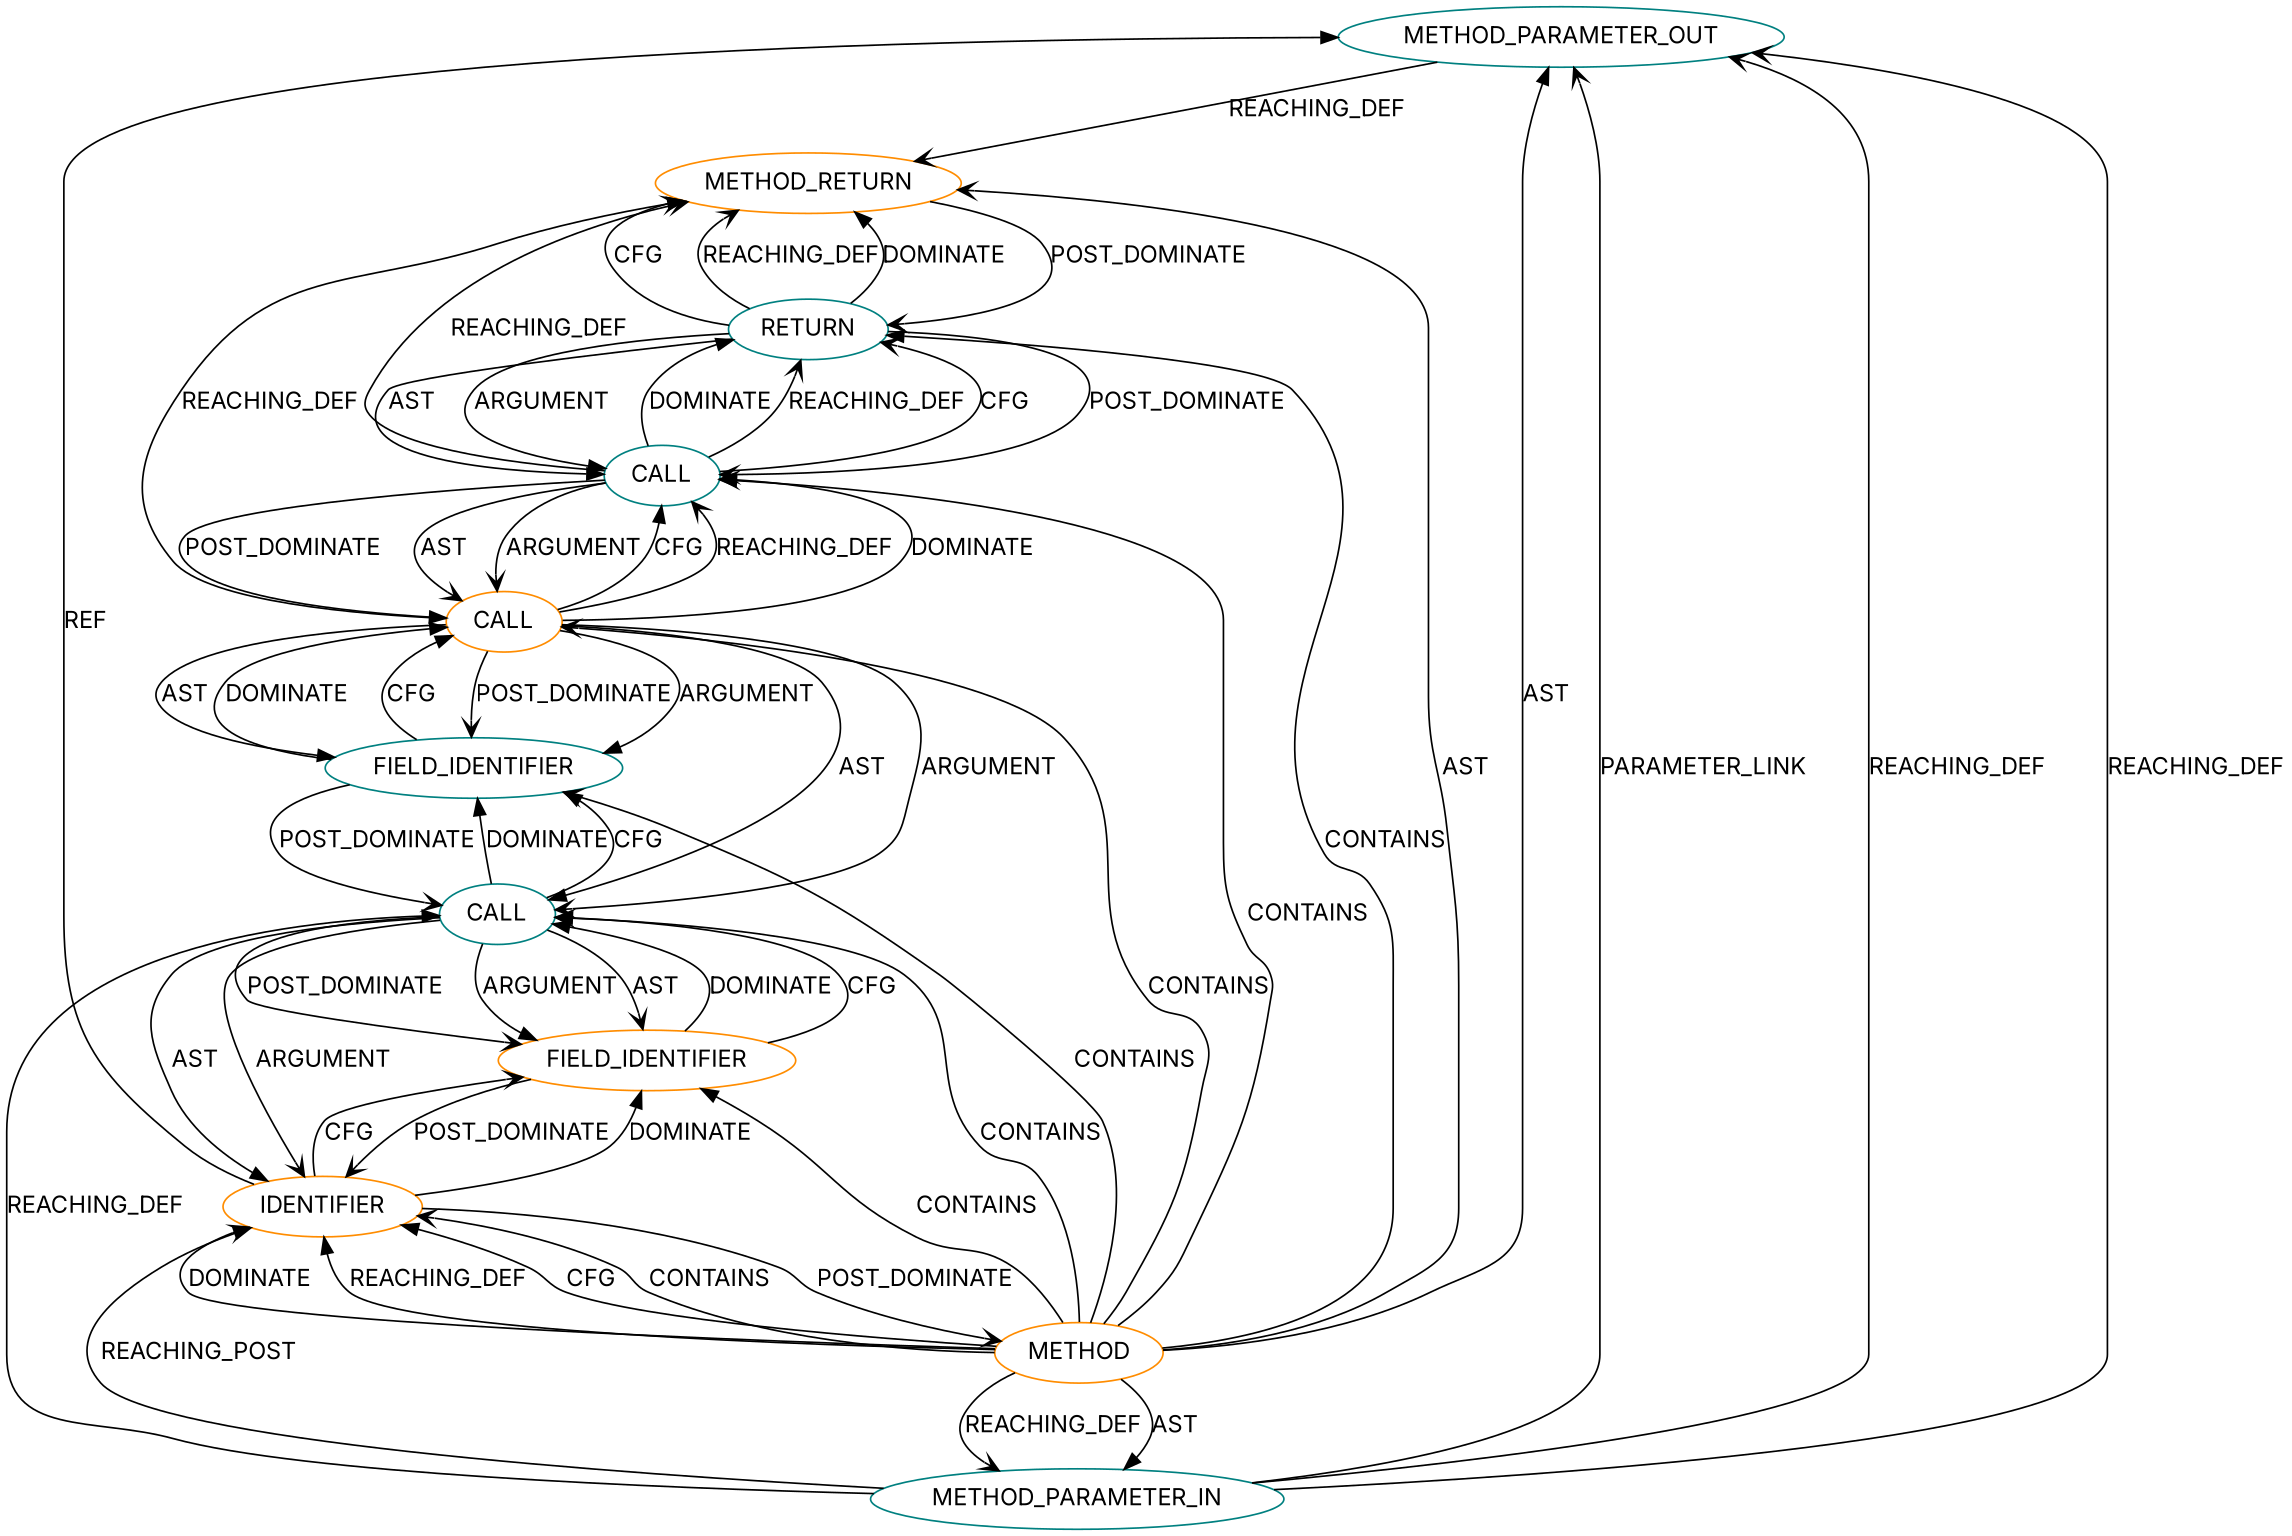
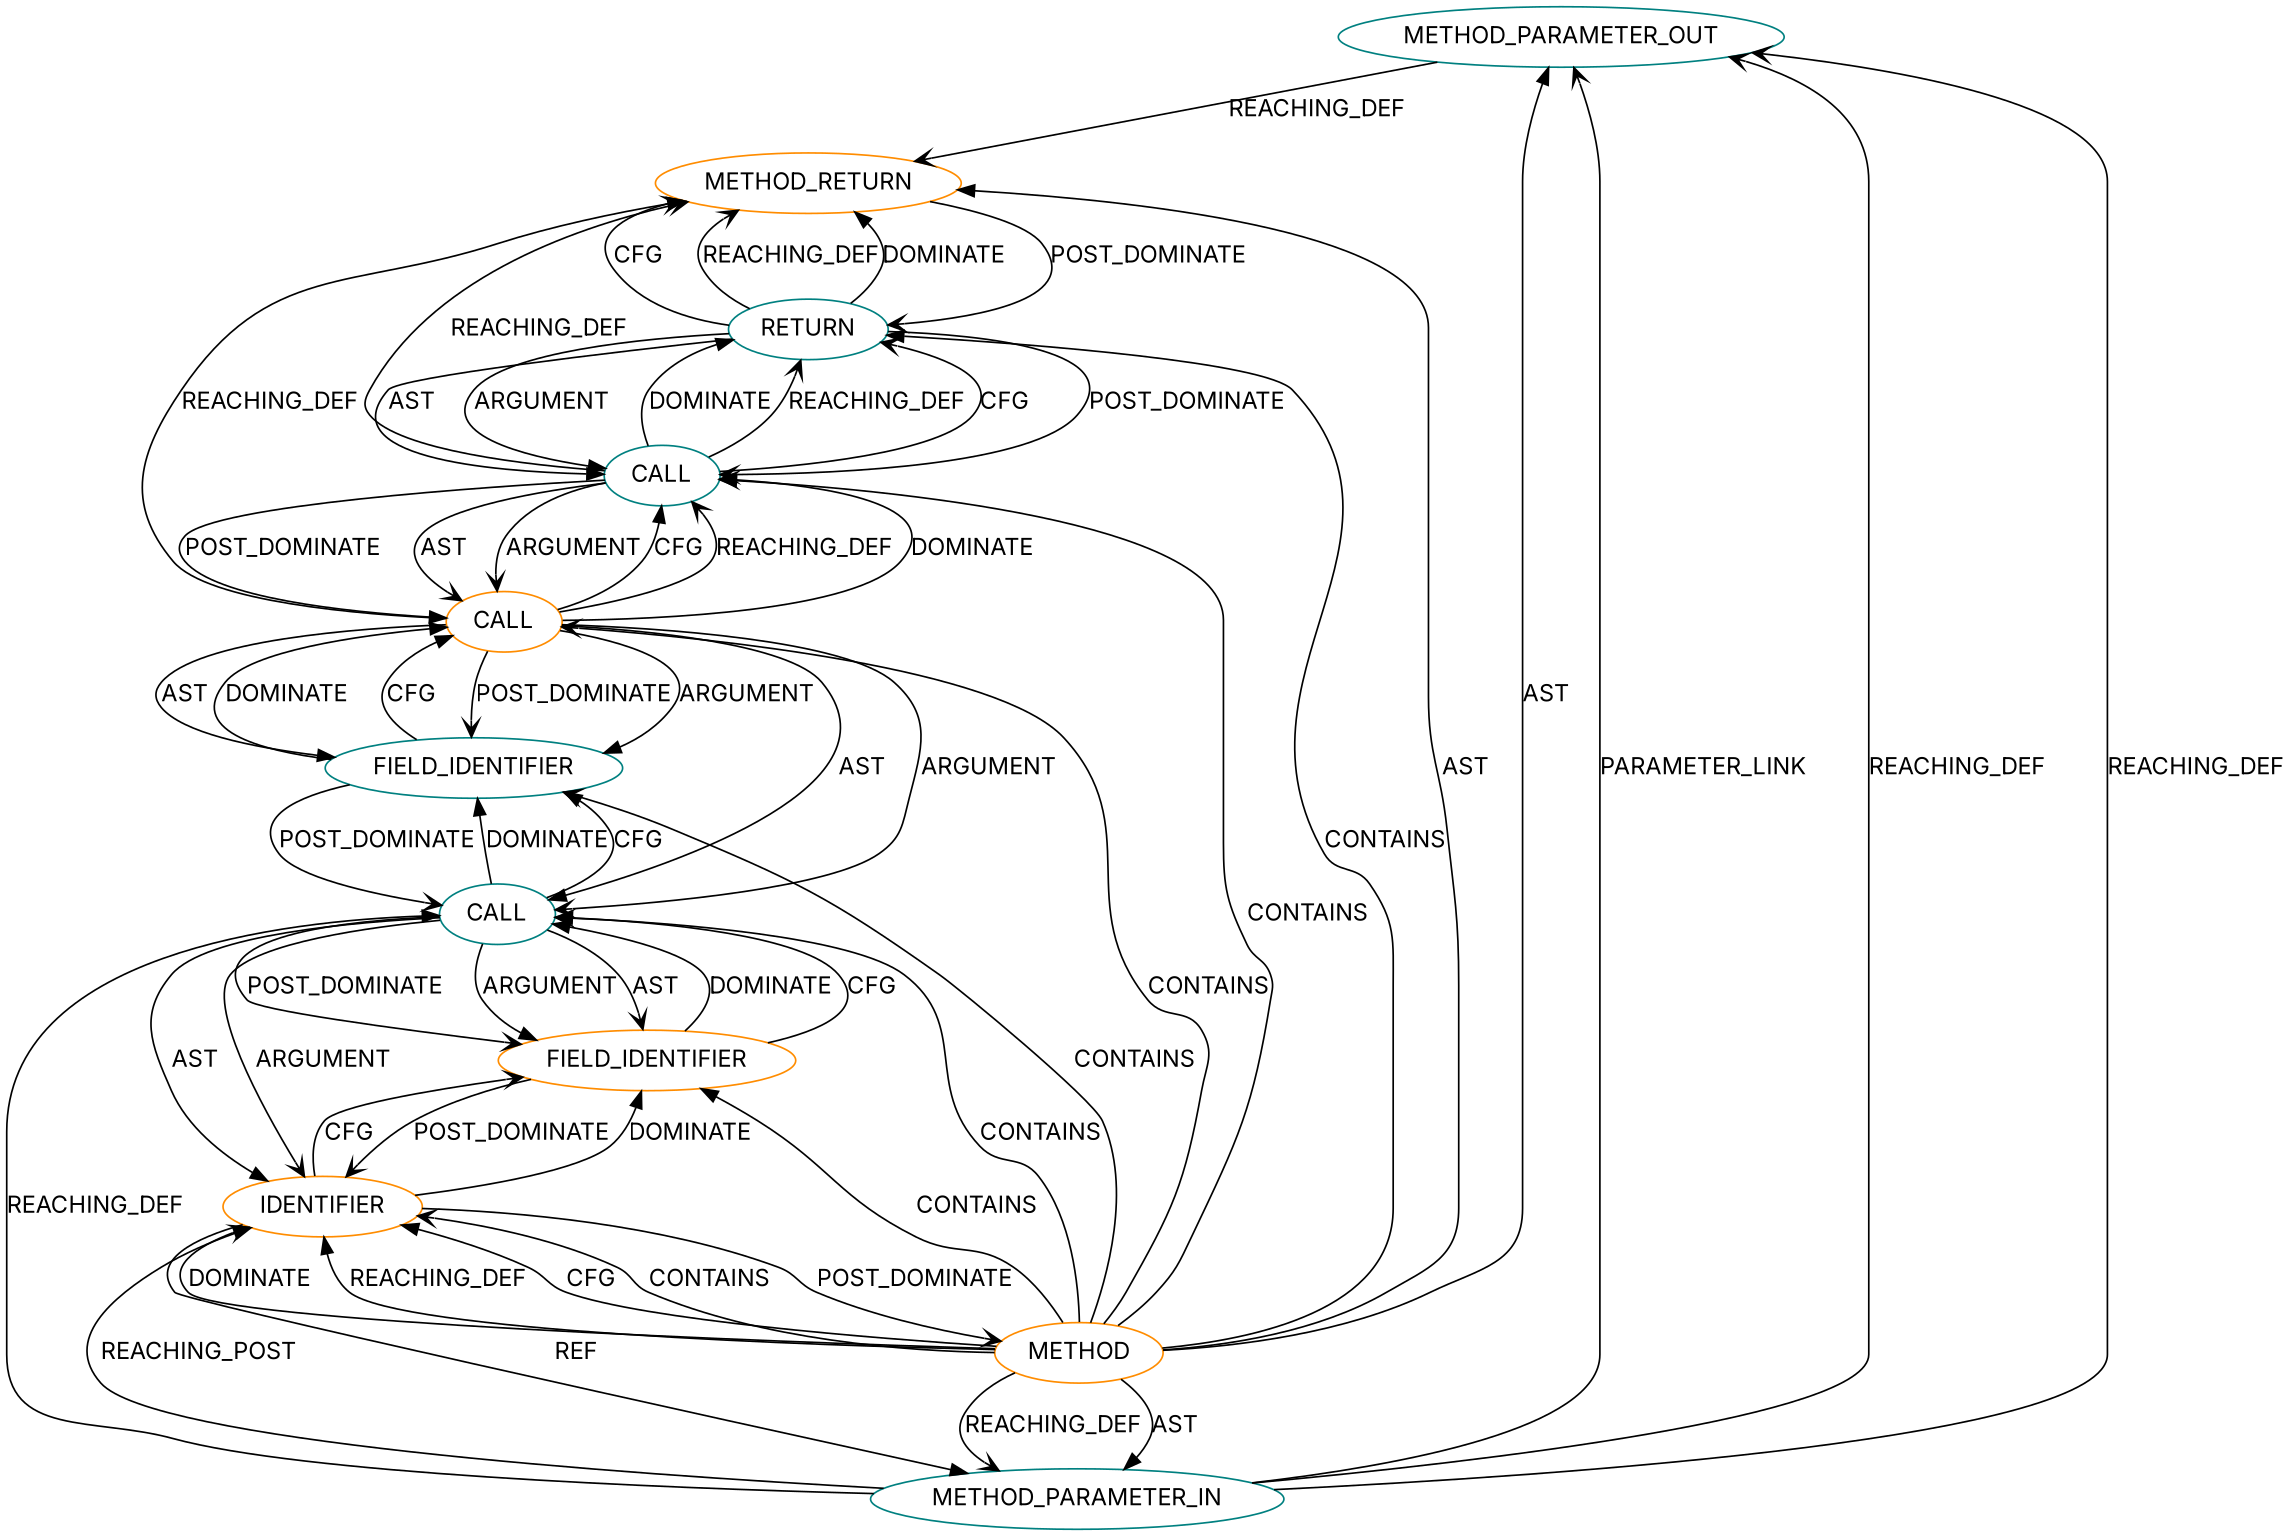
(142, 126) -> (506, 1371)
(1428, 697) -> (1428, 697)
